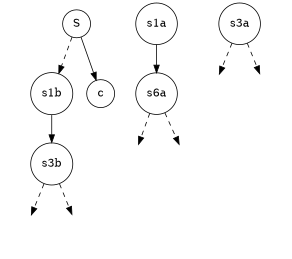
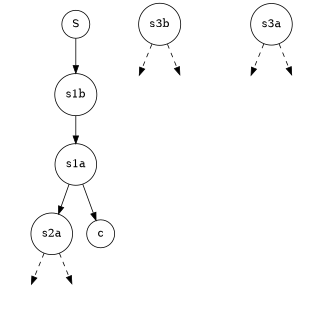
(67, 52) -> (76, 52)
(87, 55) -> (88, 199)
(157, 94) -> (52, 234)
(52, 125) -> (76, 126)
